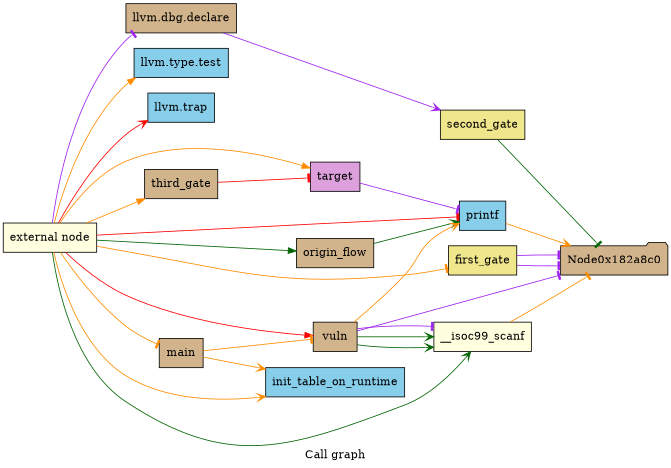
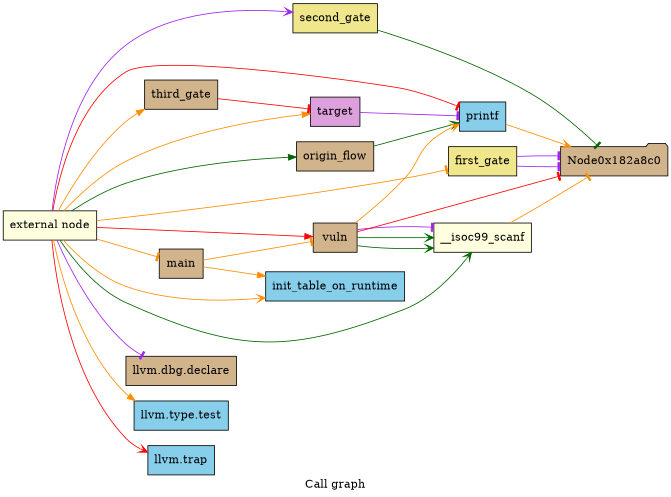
(328, 70) -> (119, 52)
(457, 304) -> (457, 204)
(230, 362) -> (230, 271)
